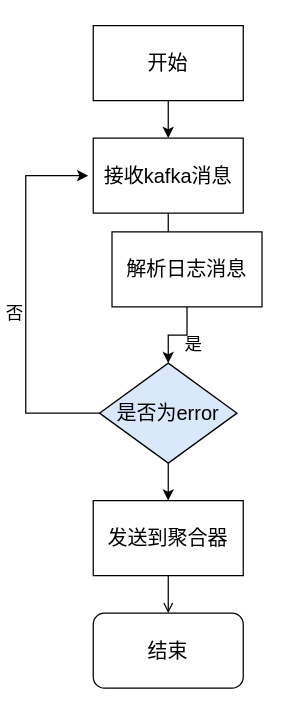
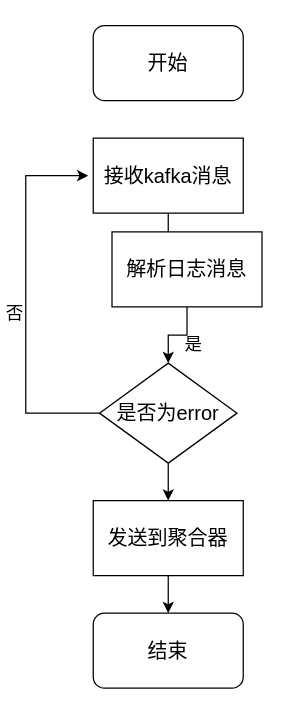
(168, 63) -> (168, 63)
(168, 124) -> none
(168, 413) -> (168, 413)
(168, 605) -> (168, 603)
